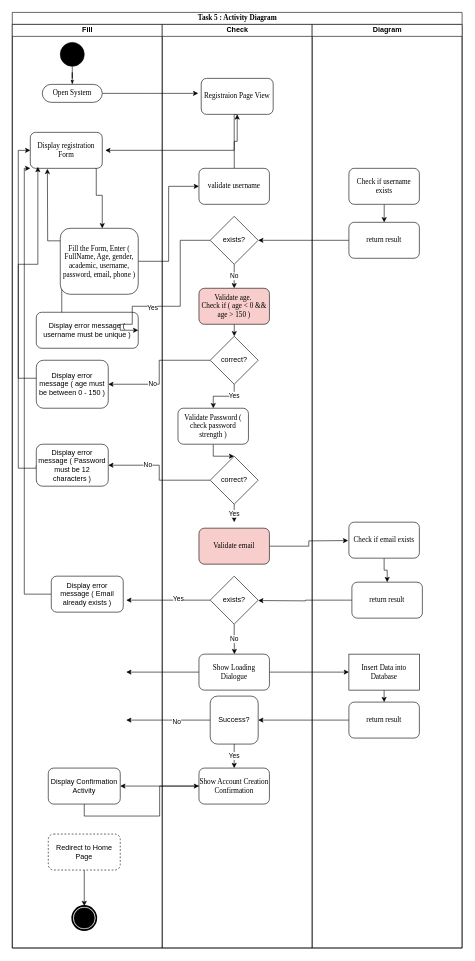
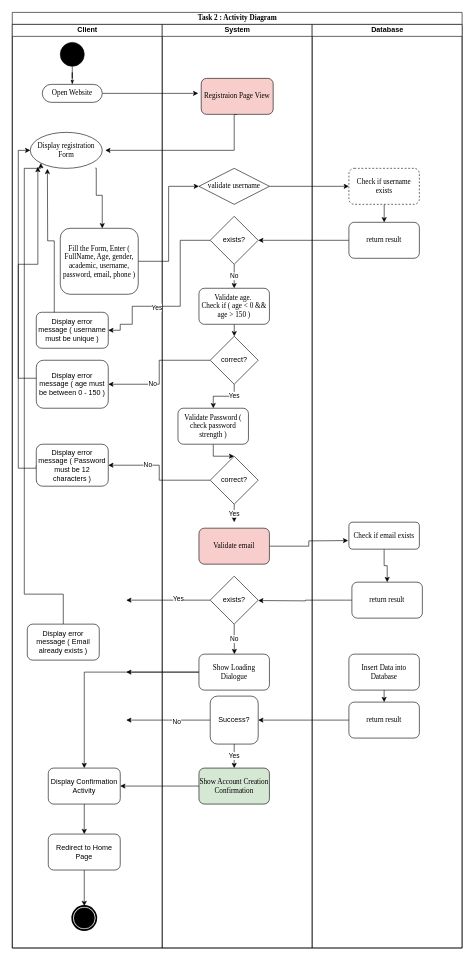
(238, 18) -> (238, 18)
(88, 30) -> (88, 30)
(238, 30) -> (238, 30)
(388, 30) -> (388, 30)
(72, 93) -> (72, 93)
(237, 96) -> (237, 96)
(237, 141) -> (343, 186)
(66, 150) -> (66, 150)
(234, 186) -> (234, 186)
(384, 186) -> (384, 186)
(234, 306) -> (234, 306)
(87, 330) -> (72, 330)
(384, 540) -> (384, 536)
(87, 594) -> (63, 642)
(343, 672) -> (84, 672)
(384, 672) -> (384, 672)
(234, 786) -> (234, 786)
(135, 816) -> (84, 828)
(84, 852) -> (84, 852)
